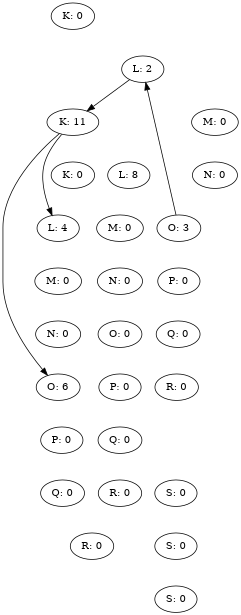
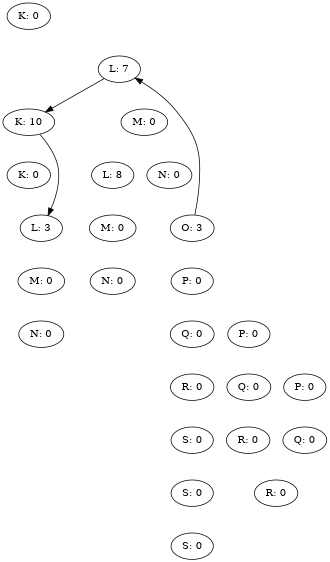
(143, 69) -> (119, 69)
(73, 122) -> (29, 122)
(58, 228) -> (41, 228)
(120, 334) -> none
(58, 387) -> none
